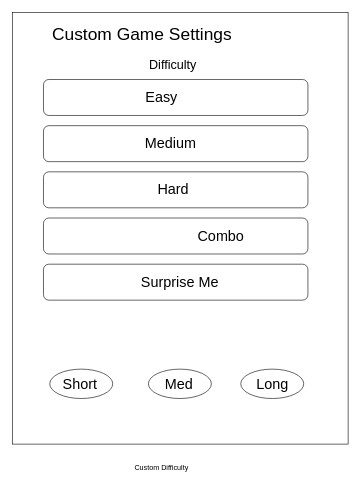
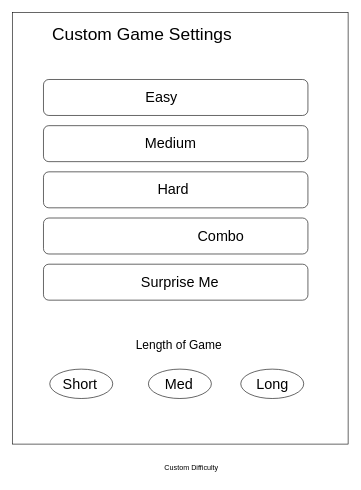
(173, 63) -> none
none -> (179, 345)
(162, 468) -> (192, 468)
